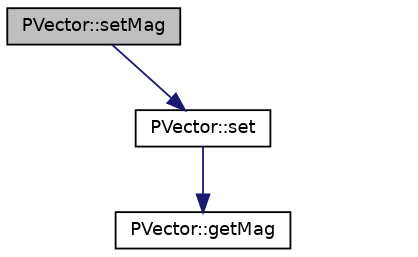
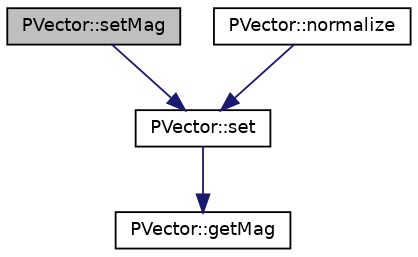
none -> (312, 26)
